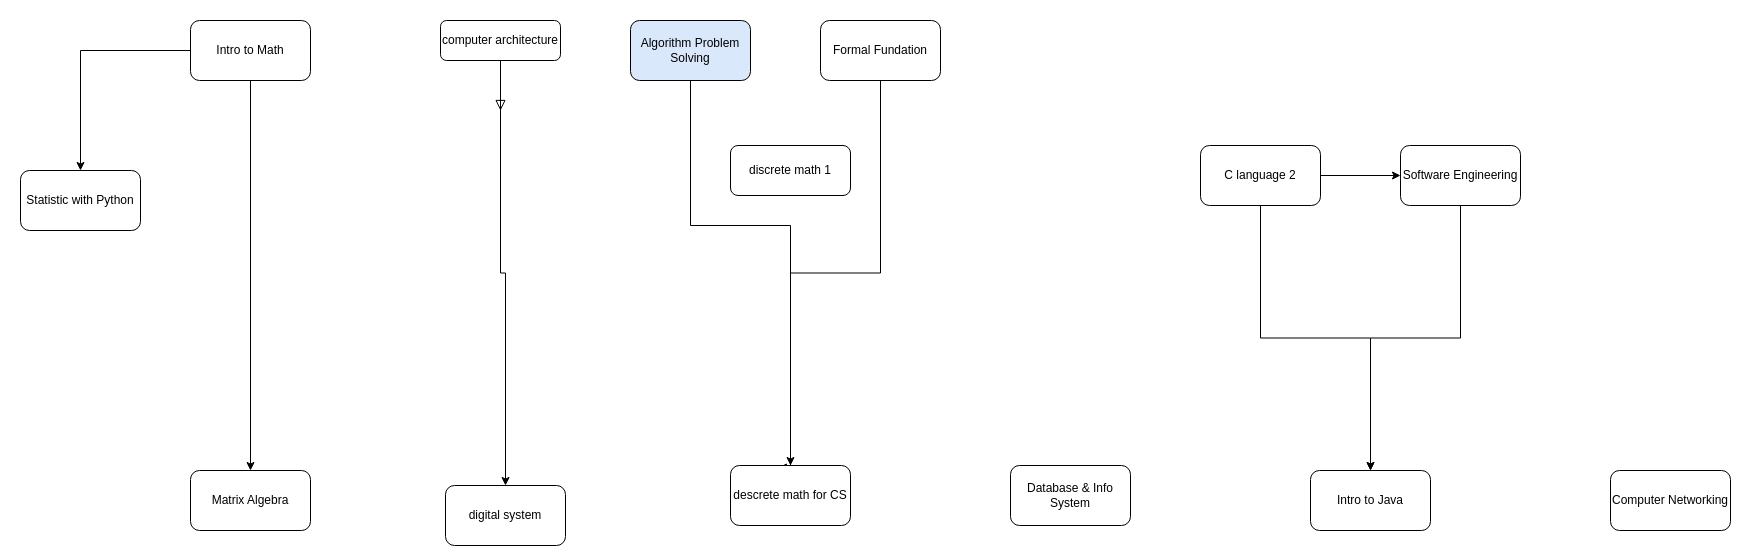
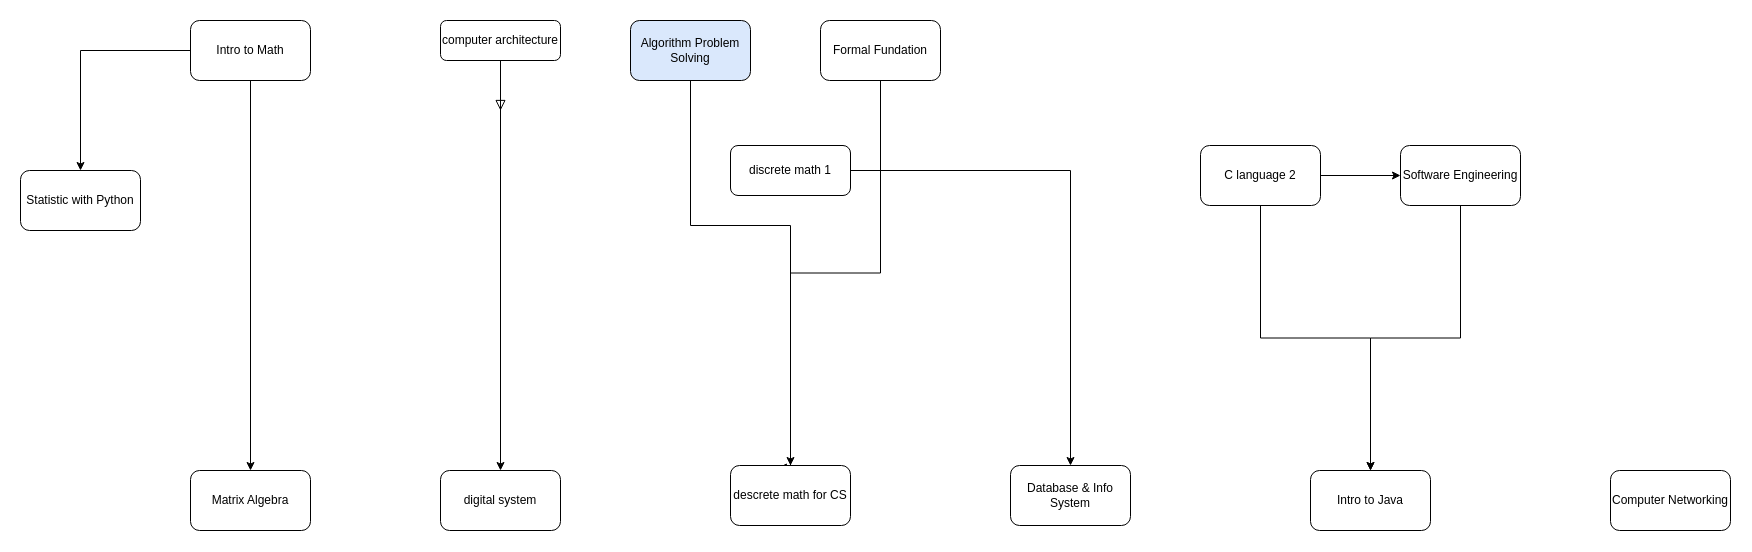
none -> (1071, 205)
(506, 516) -> (501, 501)
